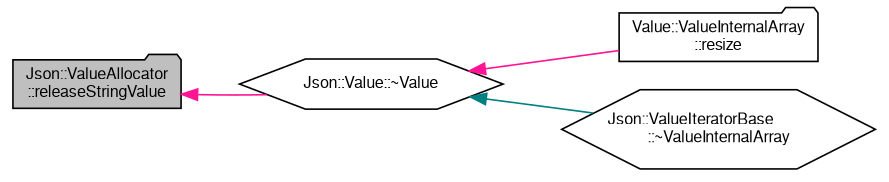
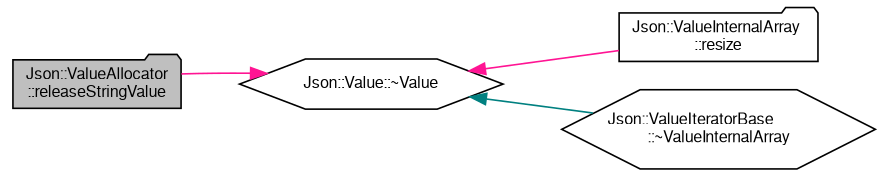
(719, 37) -> (719, 37)
(232, 95) -> (216, 73)
